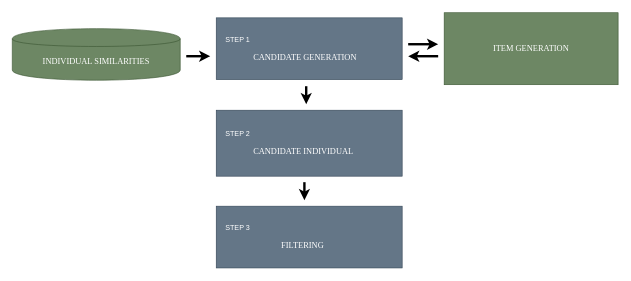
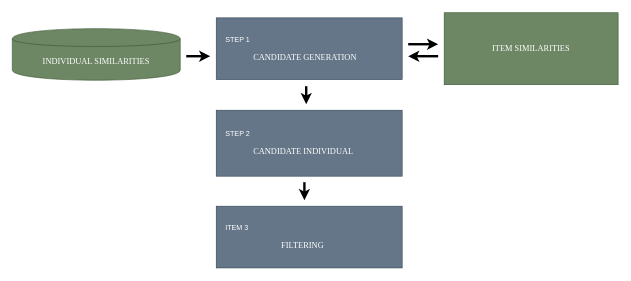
(531, 49) -> (531, 49)
(236, 237) -> (236, 237)
